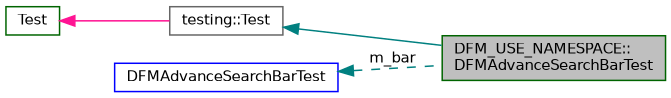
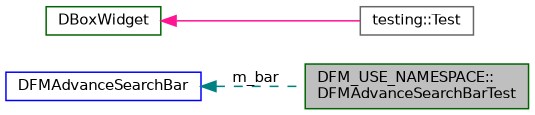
(33, 21) -> (103, 21)
(370, 37) -> none
(226, 77) -> (103, 86)
